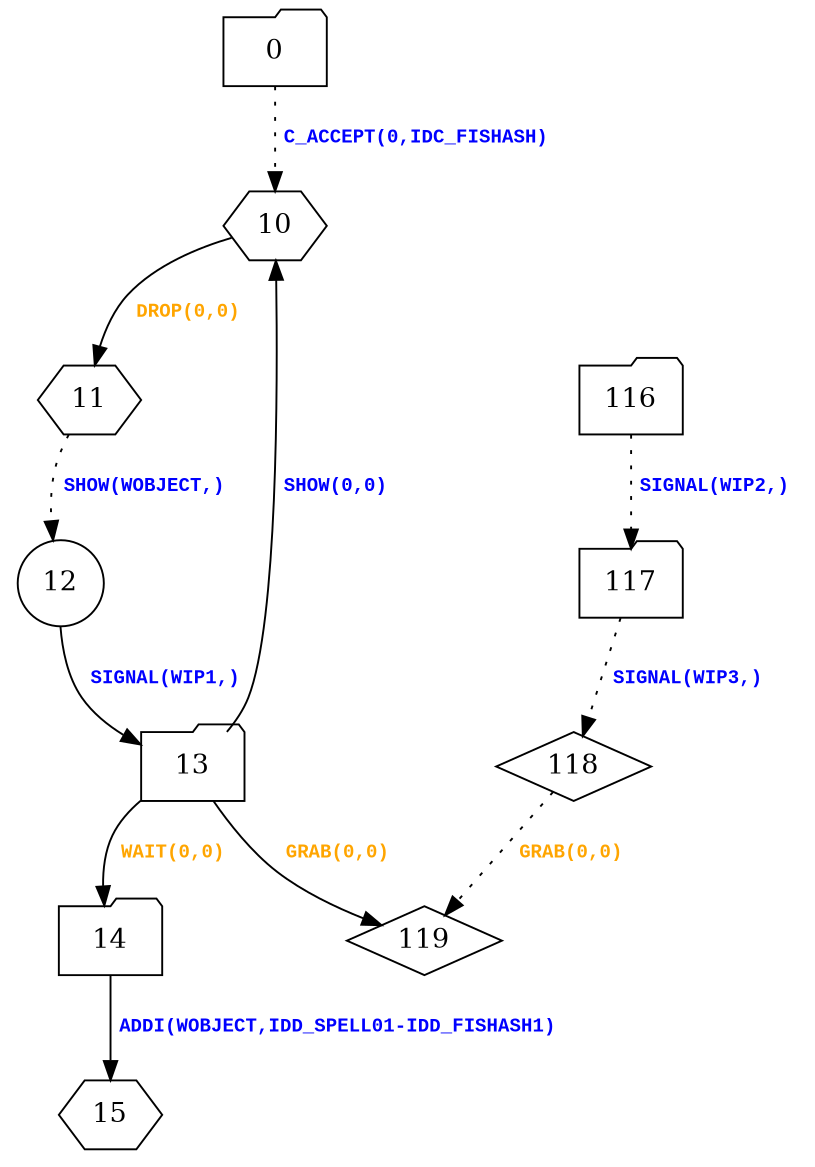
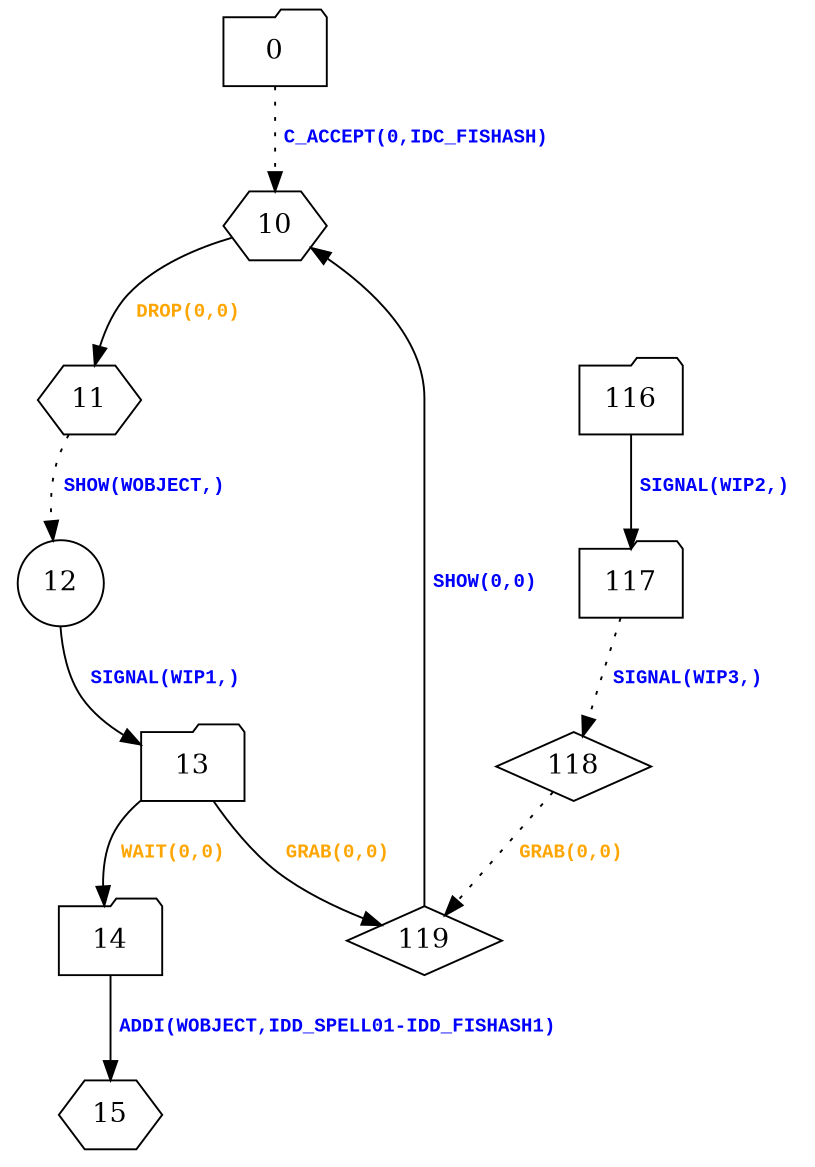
(631, 482) -> (631, 482)
(273, 510) -> (424, 564)
